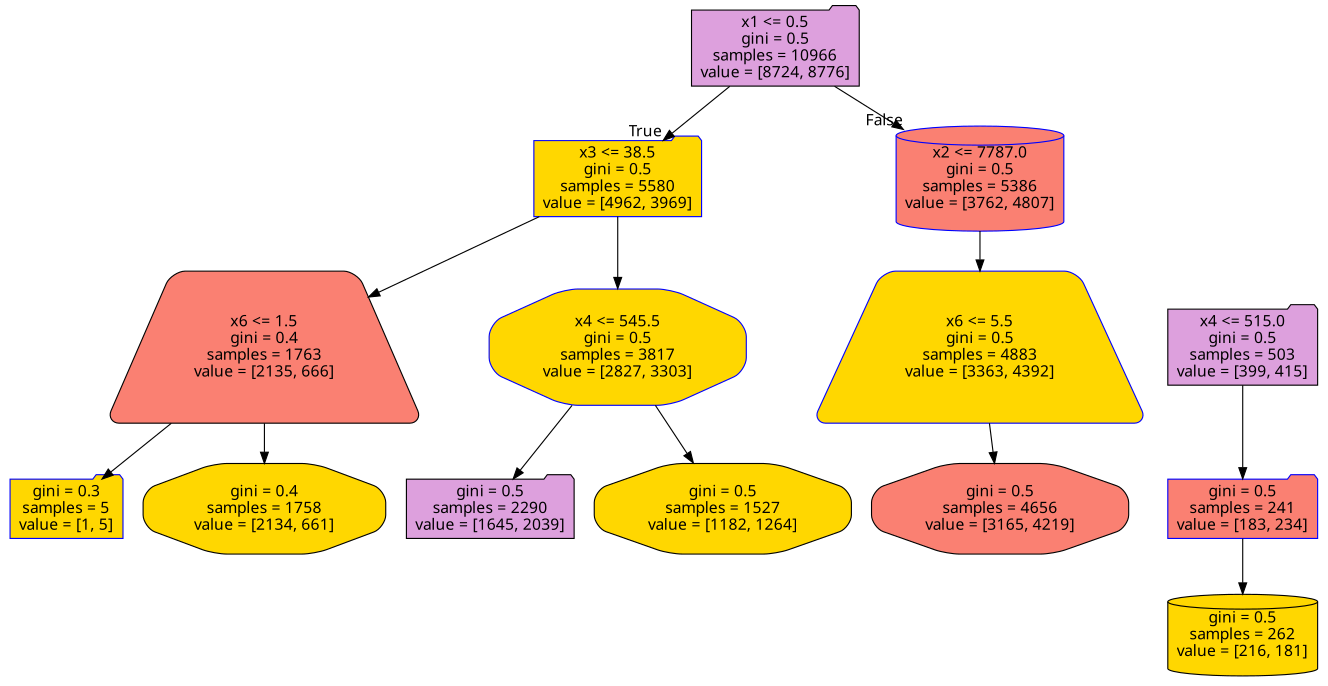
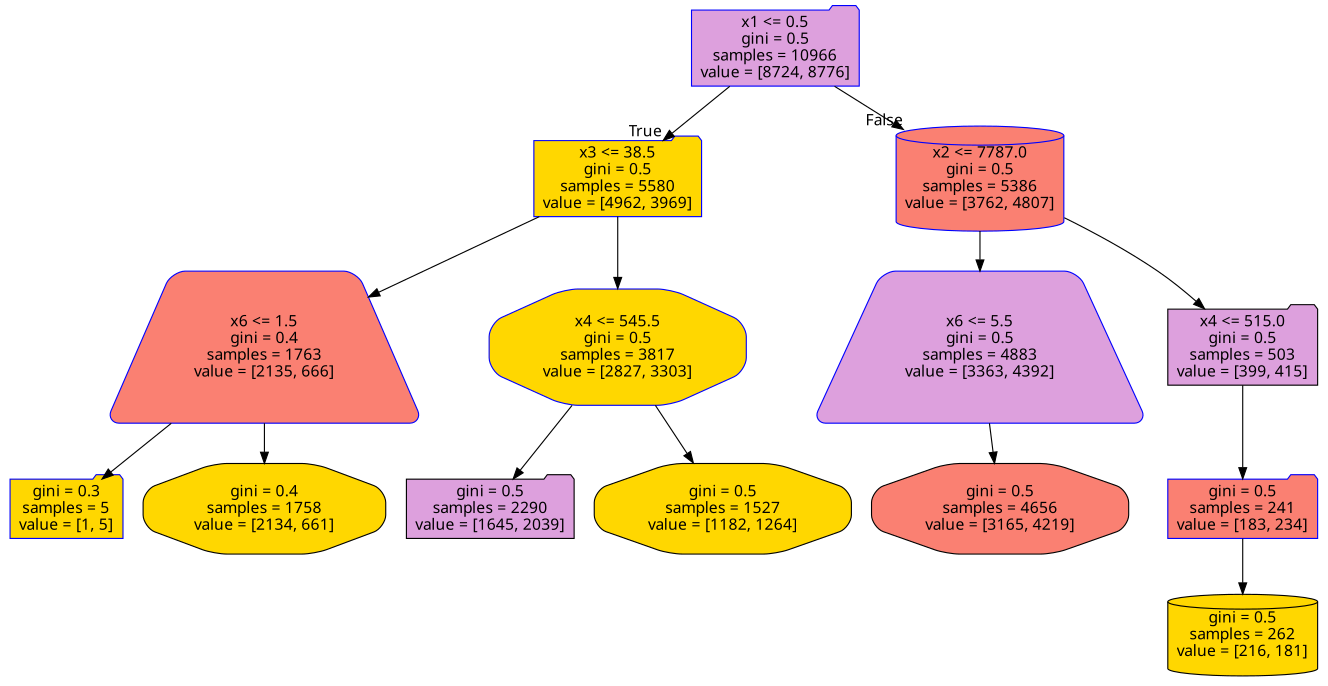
(775, 48) -> (775, 48)
none -> (1133, 255)
(264, 347) -> (264, 347)
(980, 347) -> (980, 347)
